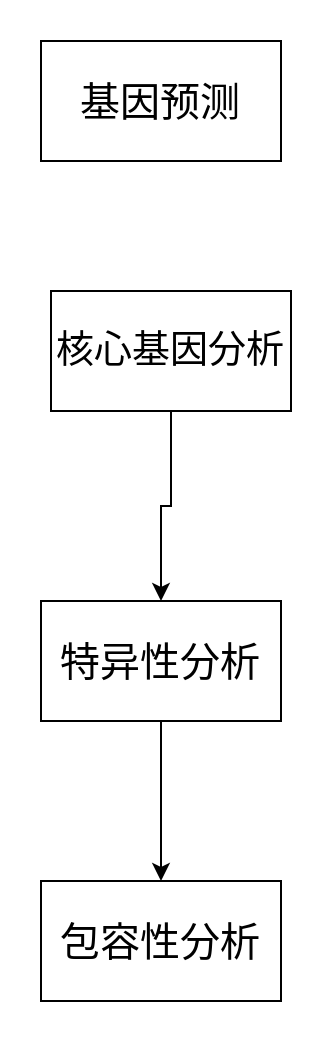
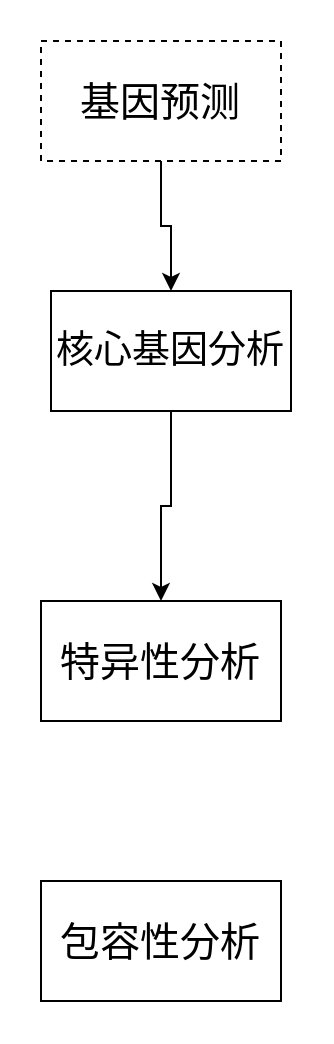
(161, 101) -> (161, 101)
none -> (161, 224)
(161, 794) -> none
